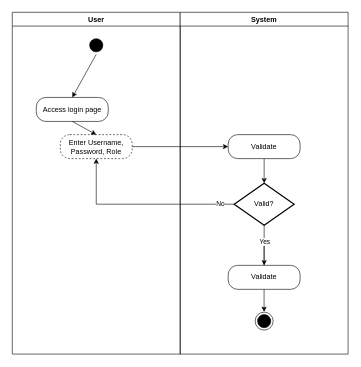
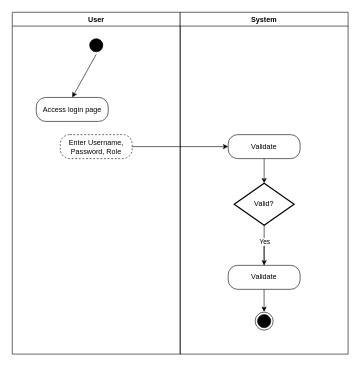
(82, 127) -> none
(220, 204) -> none
